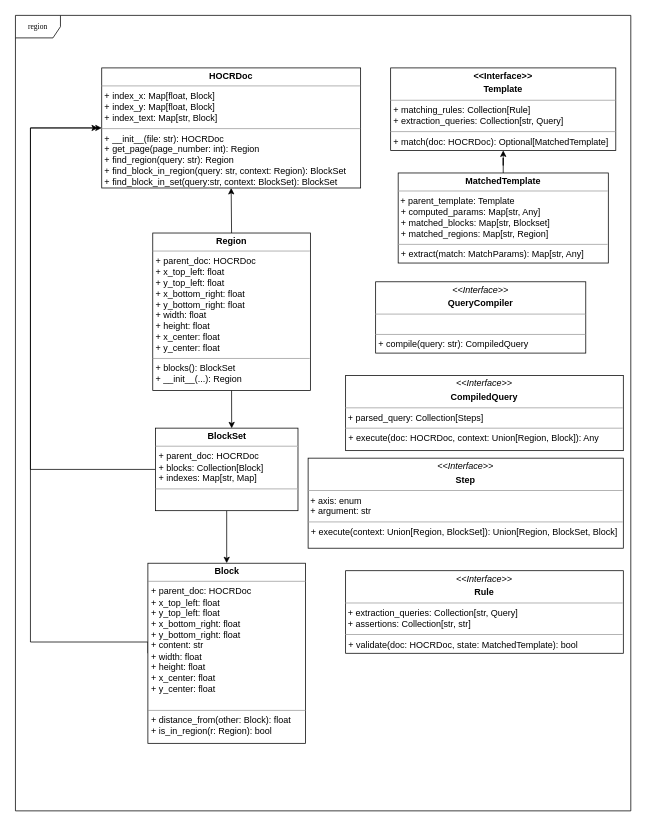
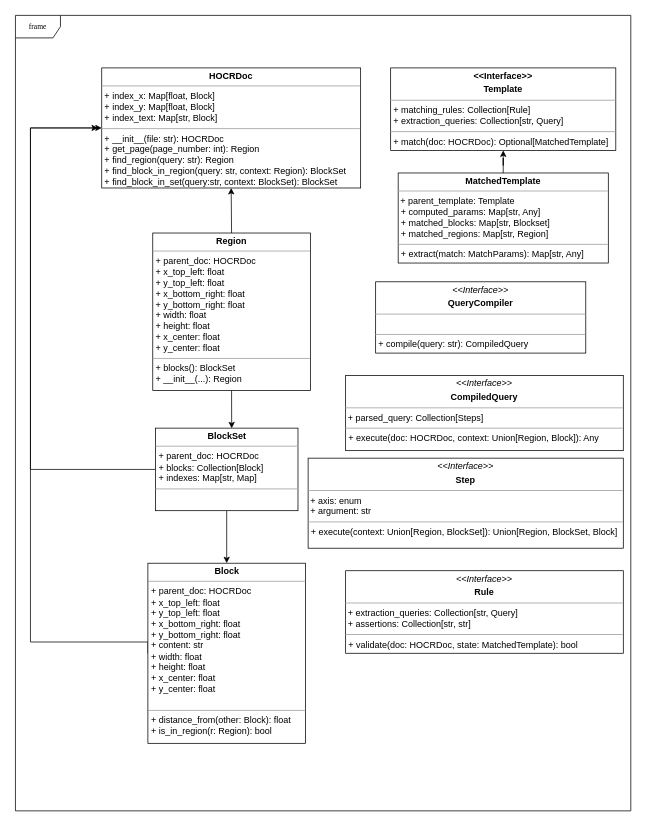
(38, 27) -> (38, 27)
